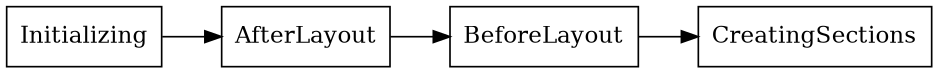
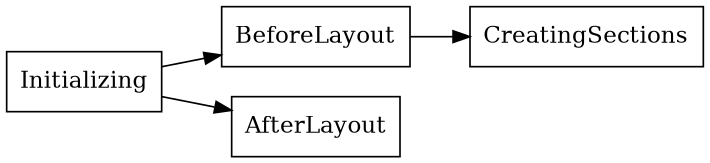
(412, 37) -> (183, 63)
